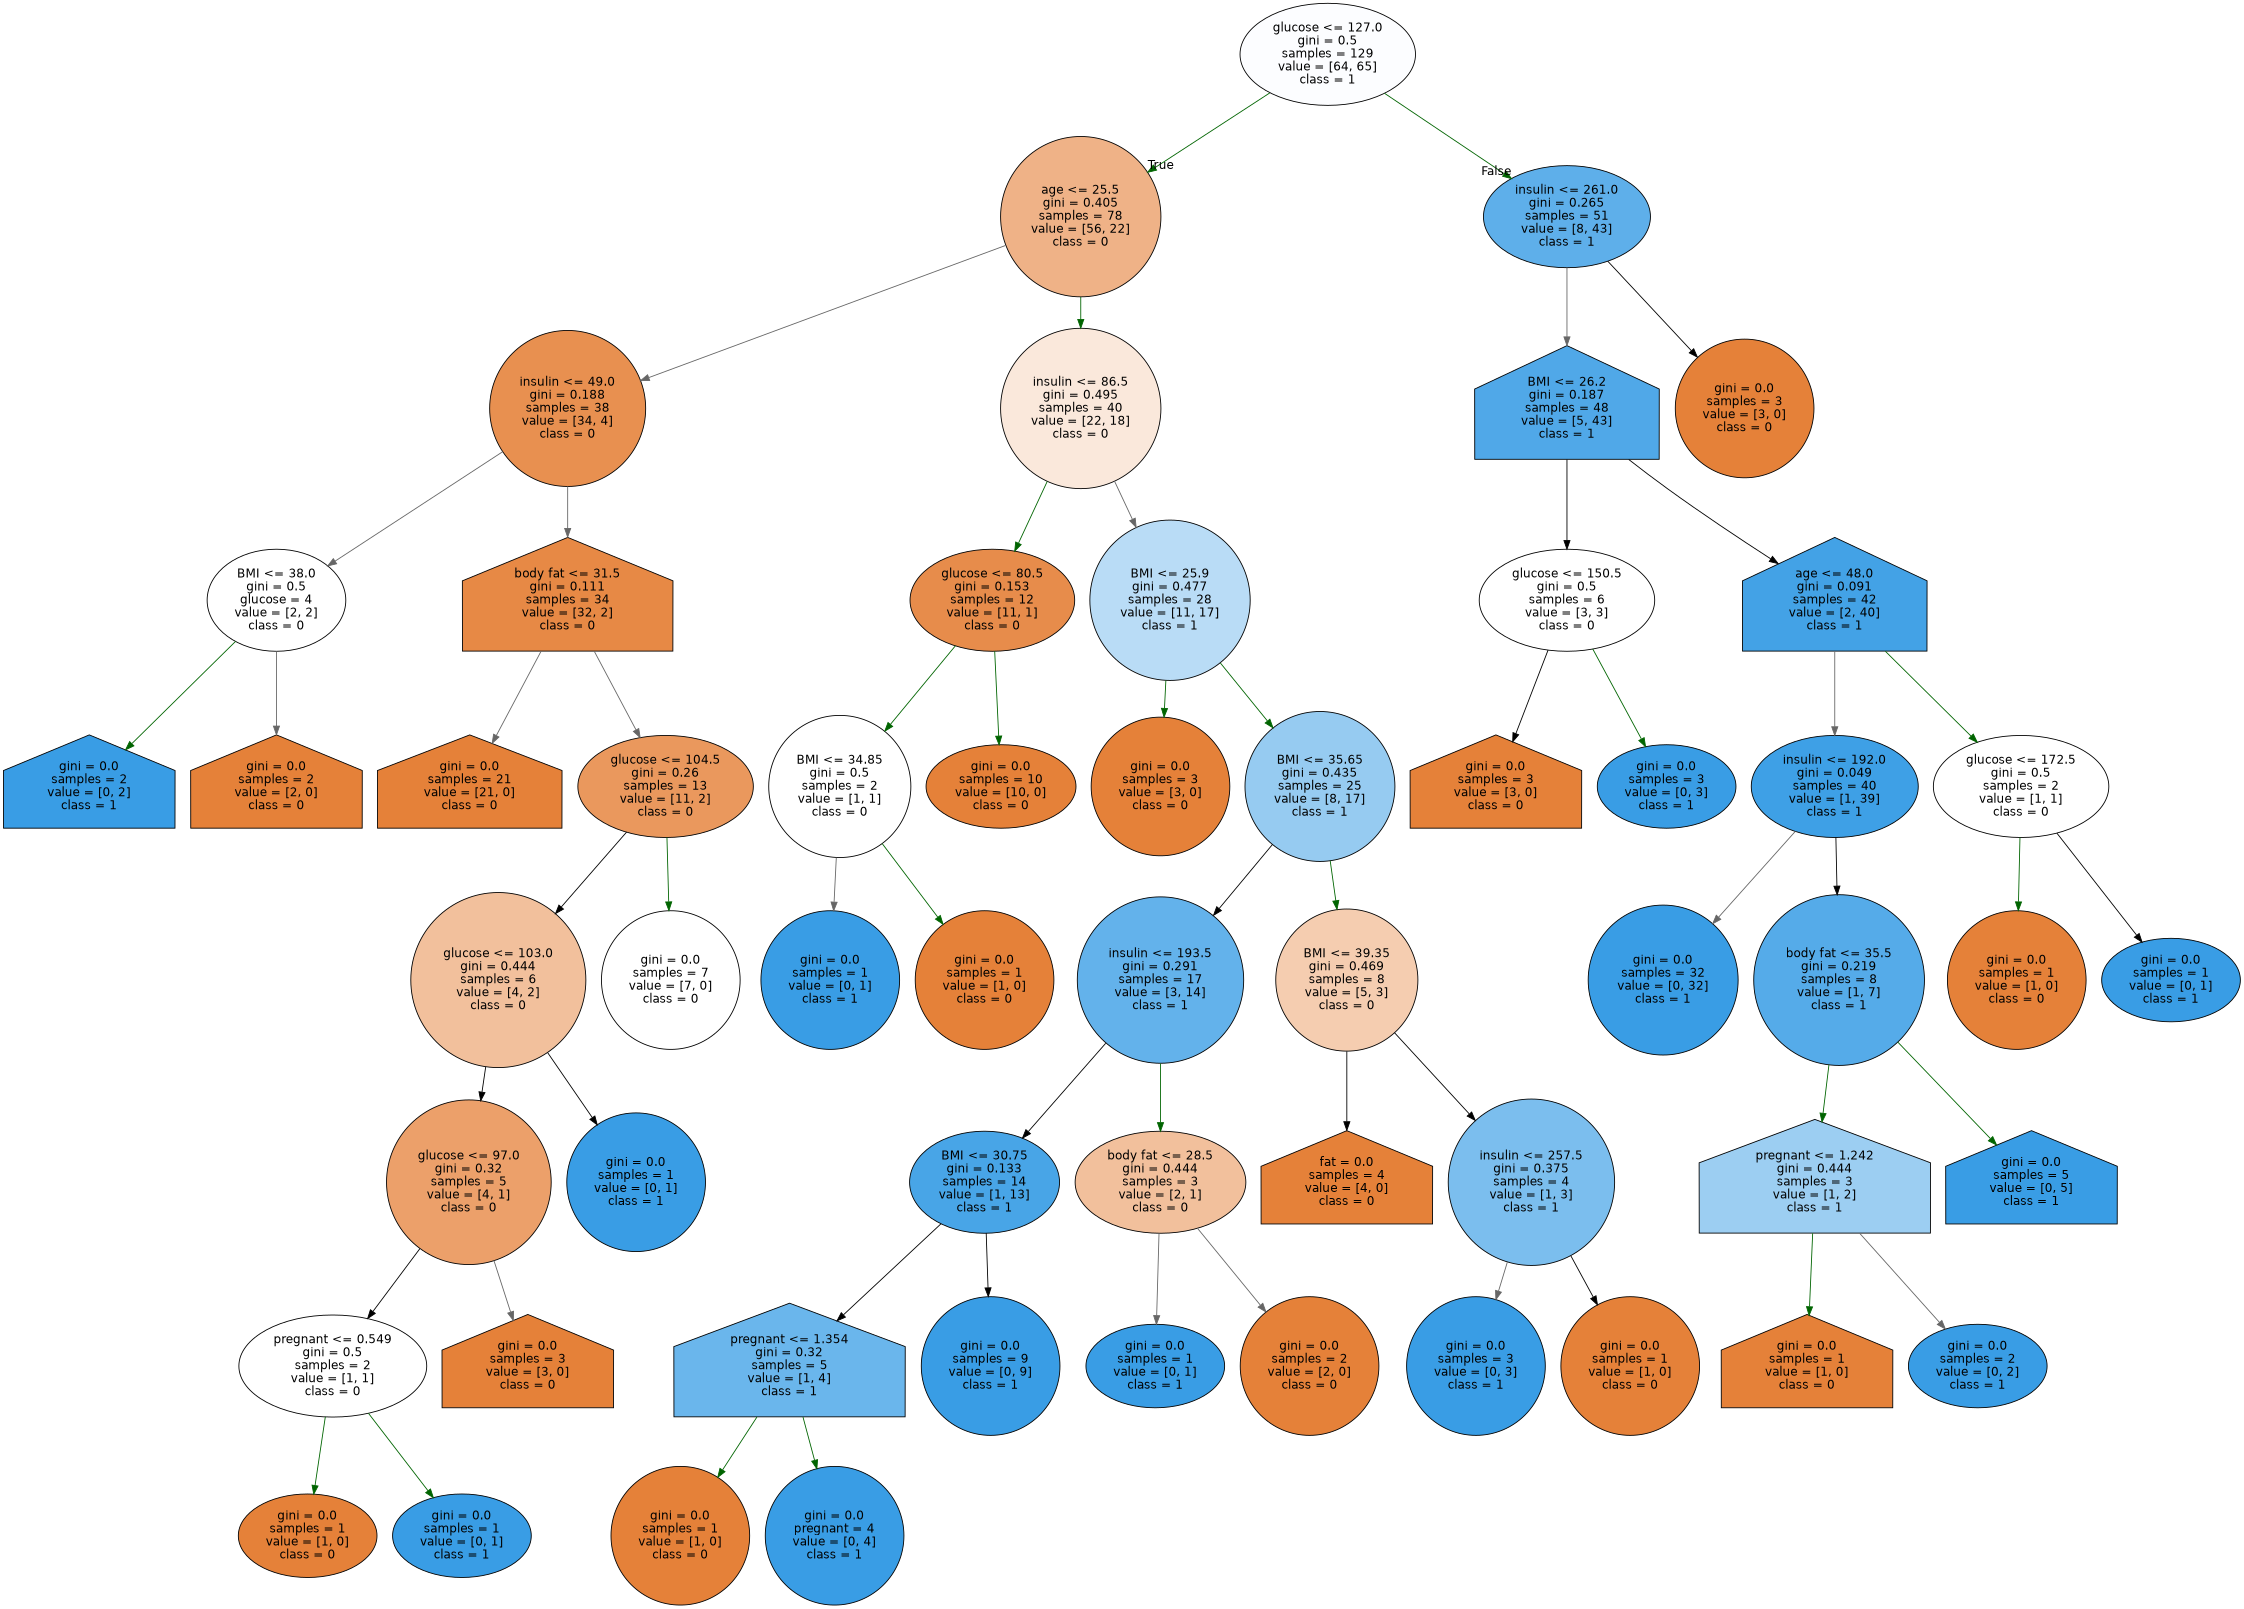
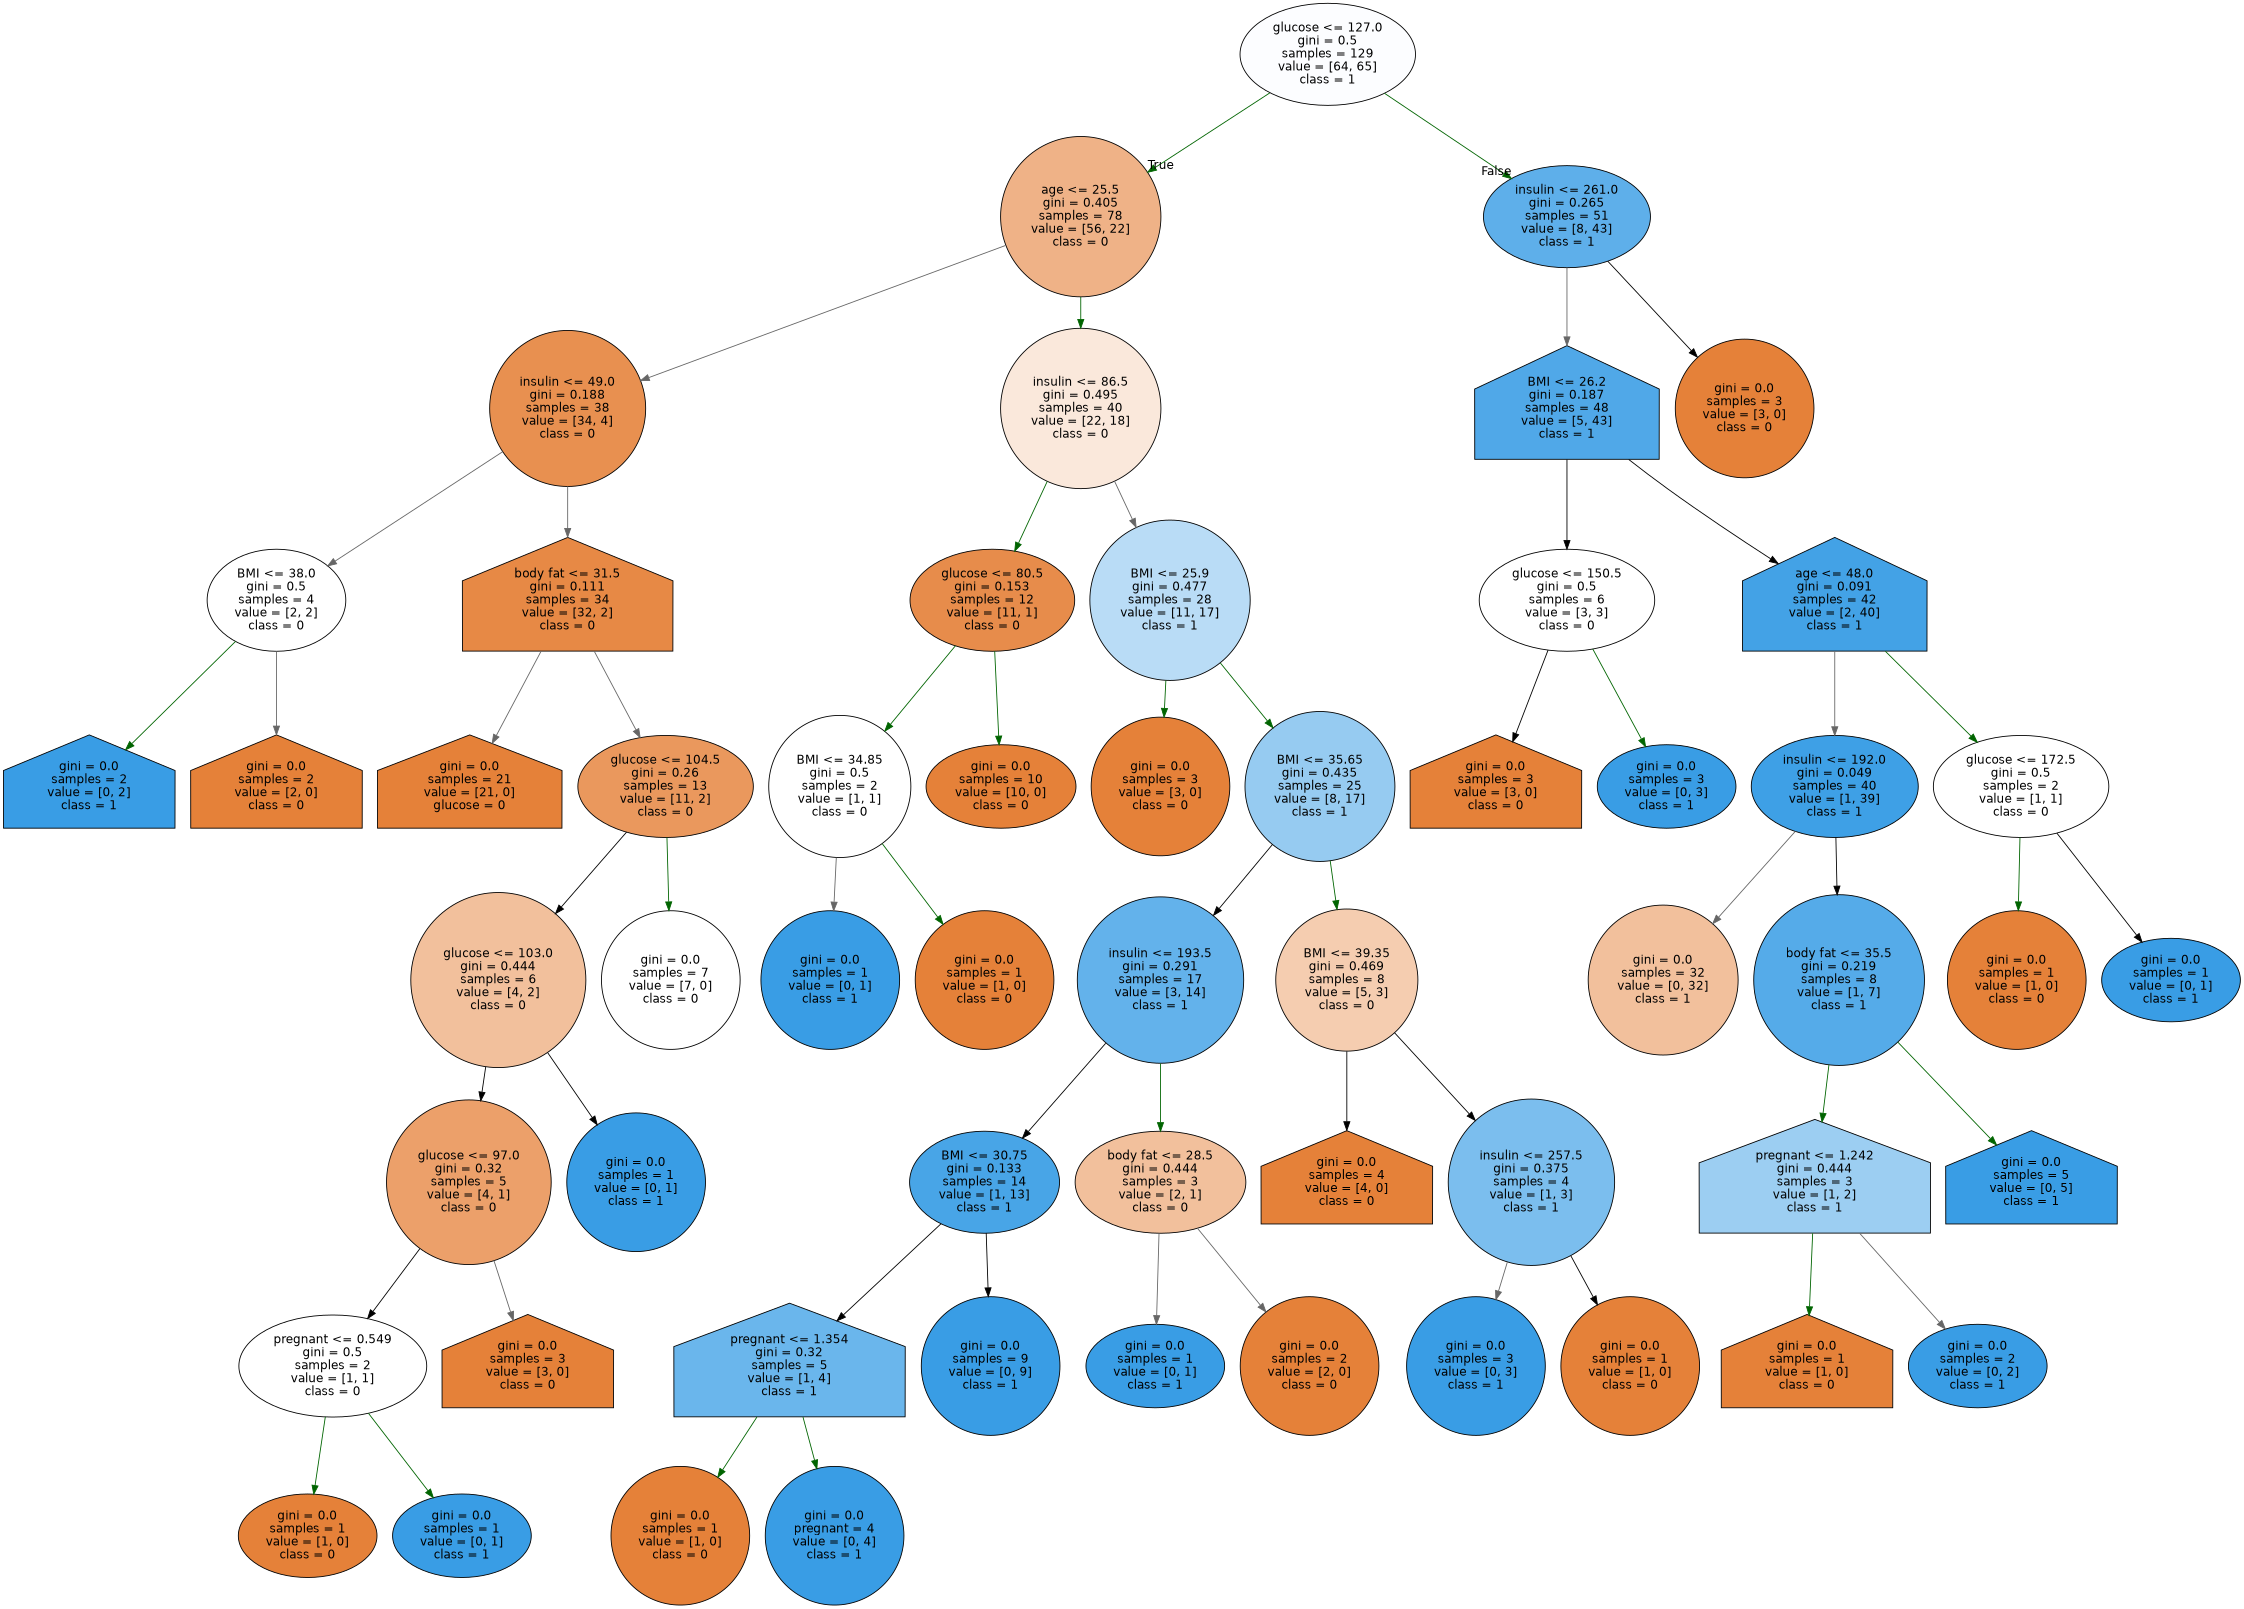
(276, 600) -> (276, 600)
(470, 786) -> (470, 786)
(1663, 980) -> (1663, 980)
(1347, 1182) -> (1347, 1182)
